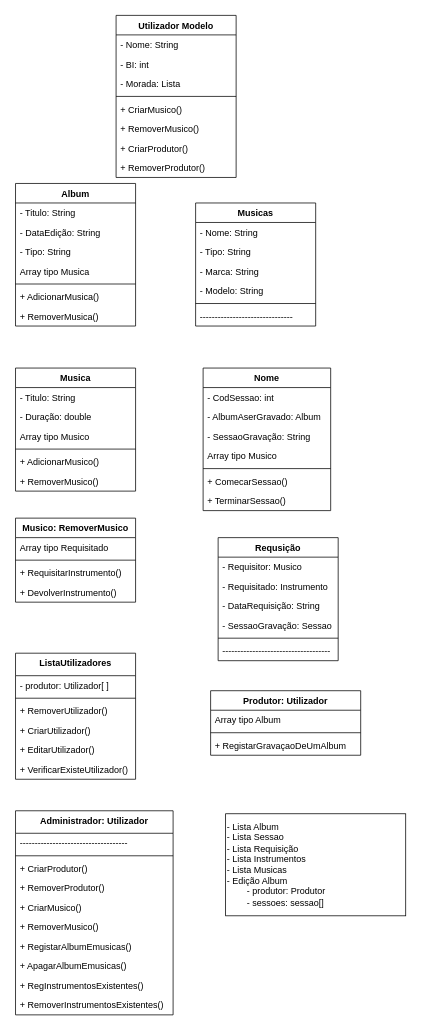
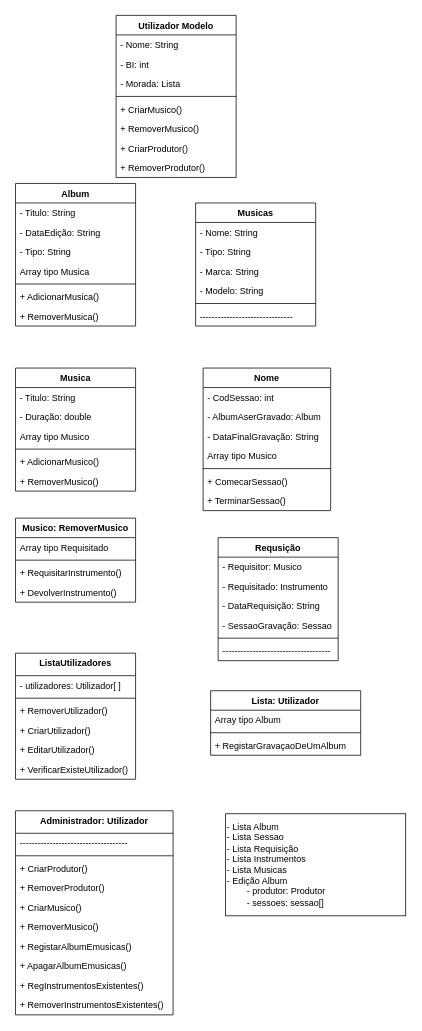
(263, 437) -> (268, 437)
(74, 686) -> (81, 686)
(285, 701) -> (285, 701)
